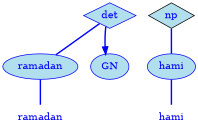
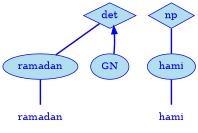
(171, 16) -> (171, 16)
(105, 37) -> (115, 44)
